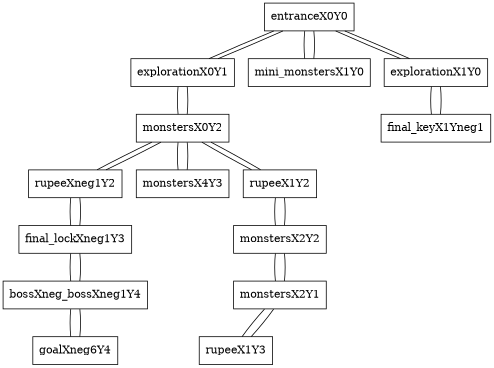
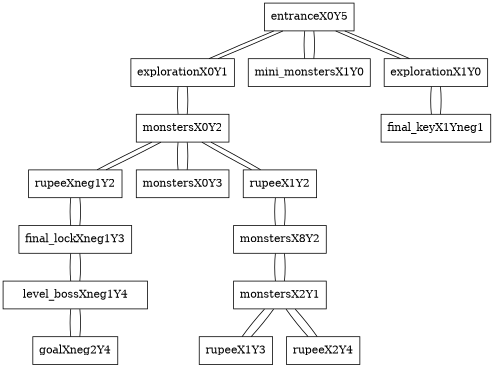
(309, 17) -> (309, 17)
(183, 184) -> (183, 184)
(280, 239) -> (280, 239)
(75, 295) -> (75, 295)
(75, 351) -> (75, 351)
none -> (323, 351)
